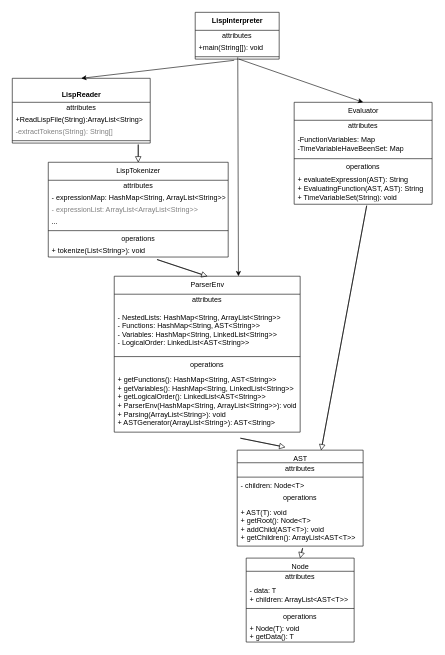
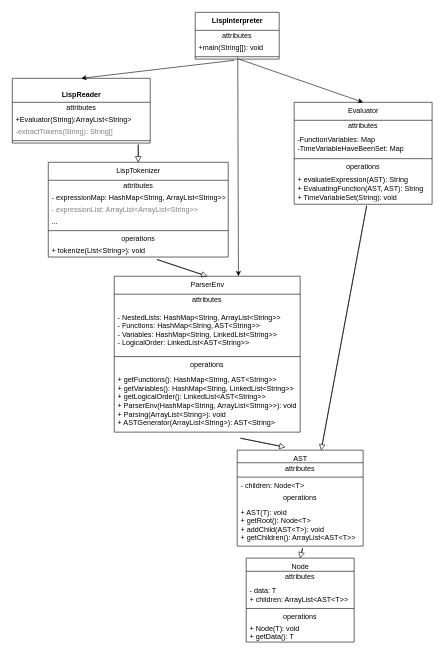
(88, 120) -> (84, 120)
